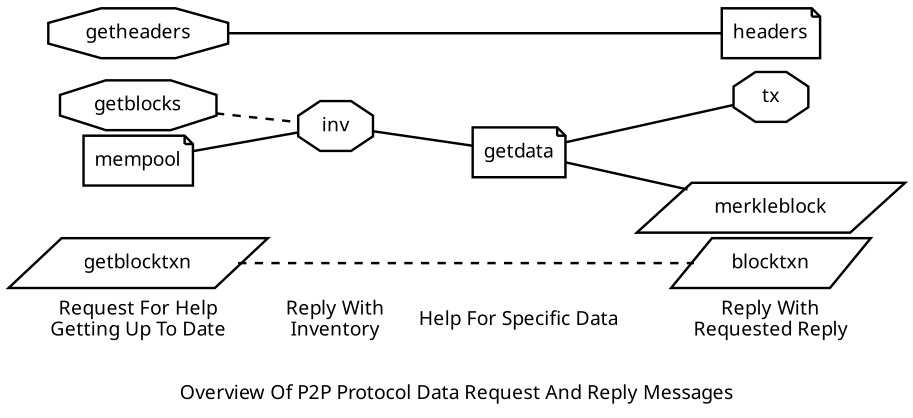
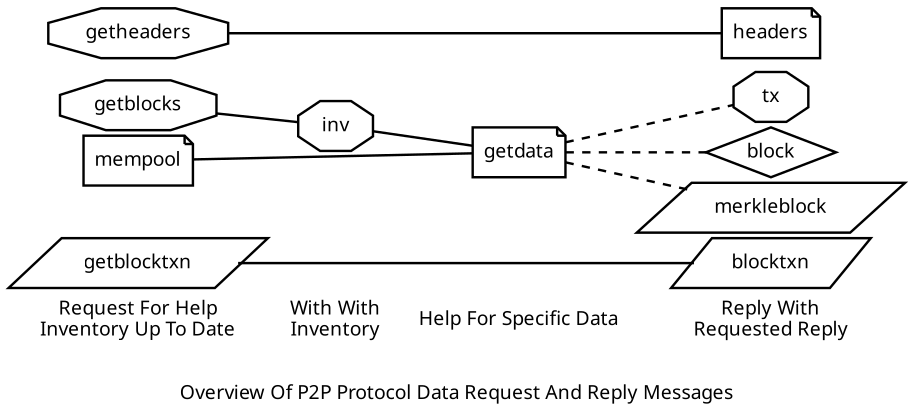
(257, 118) -> (257, 118)
(649, 124) -> (649, 124)
(246, 142) -> (333, 156)
none -> (771, 152)
(627, 176) -> (627, 176)
(466, 263) -> (466, 263)
(138, 320) -> (138, 320)
(336, 320) -> (336, 320)
